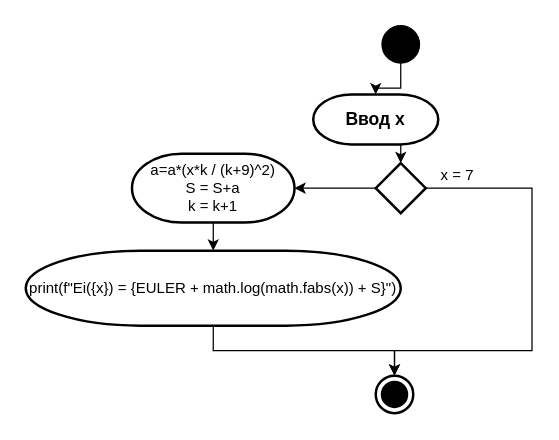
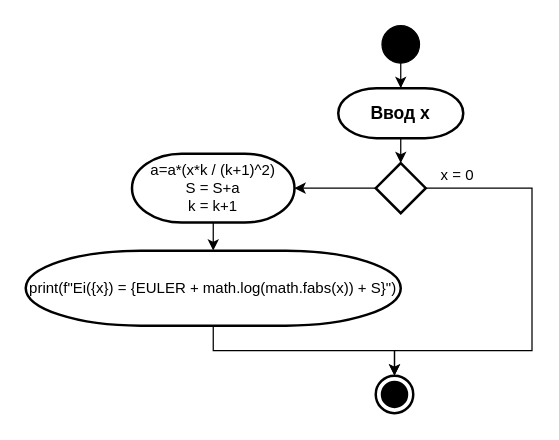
(376, 119) -> (401, 113)
(458, 176) -> (458, 176)
(213, 188) -> (213, 188)
